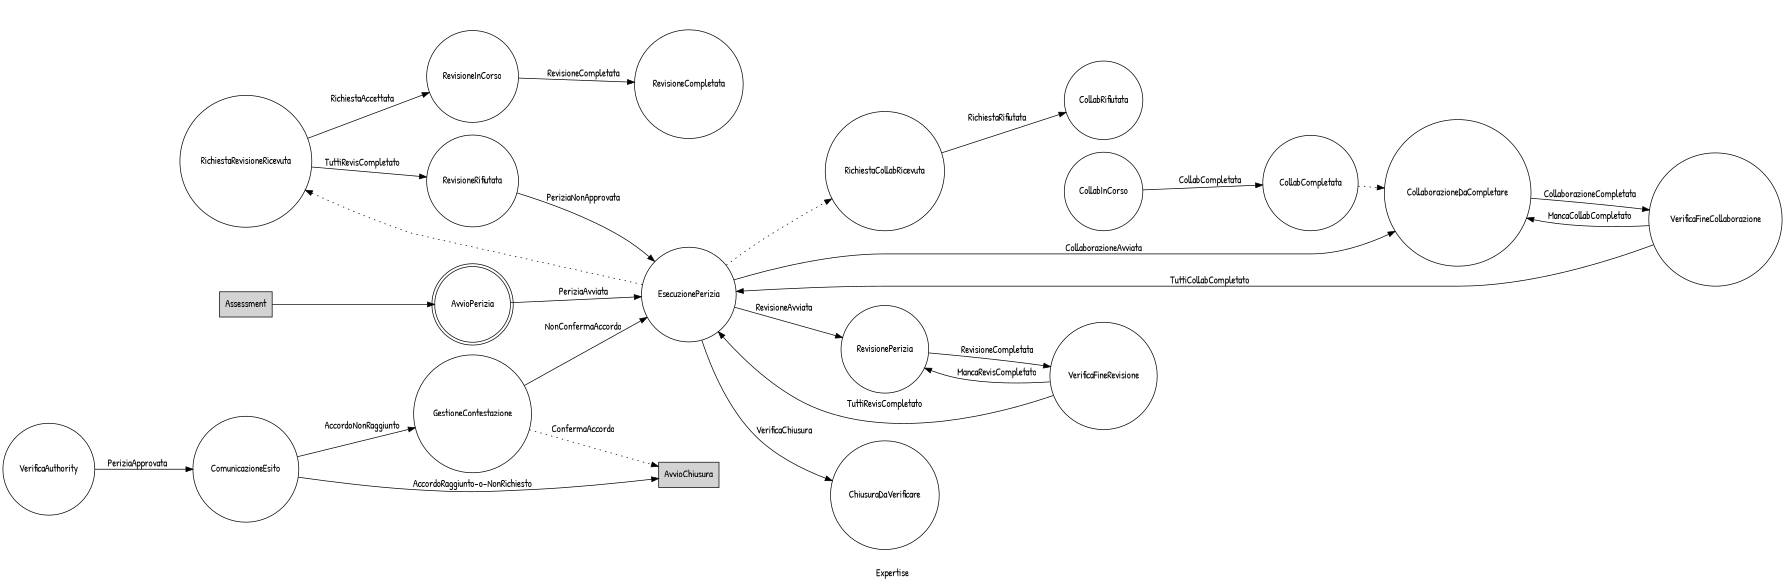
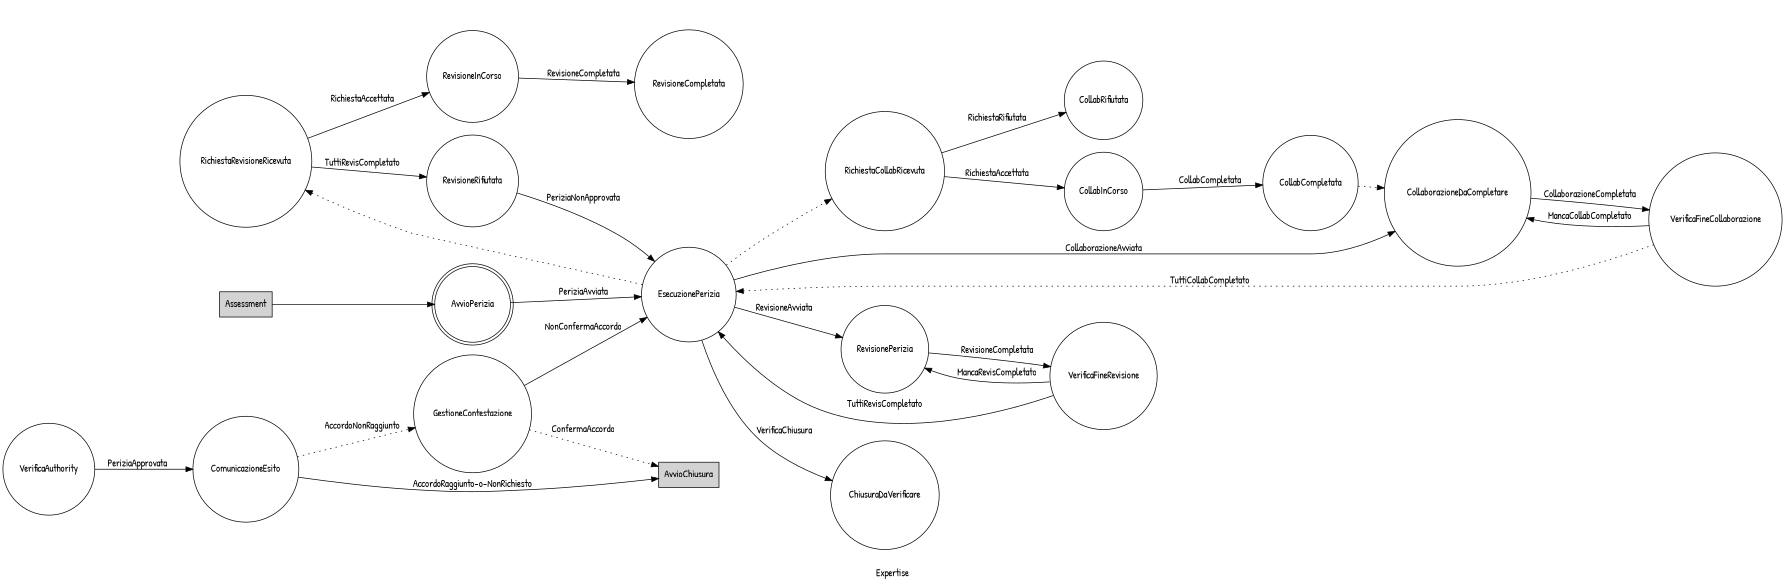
none -> (1001, 182)
(1201, 286) -> (1201, 286)
(353, 443) -> (353, 443)
